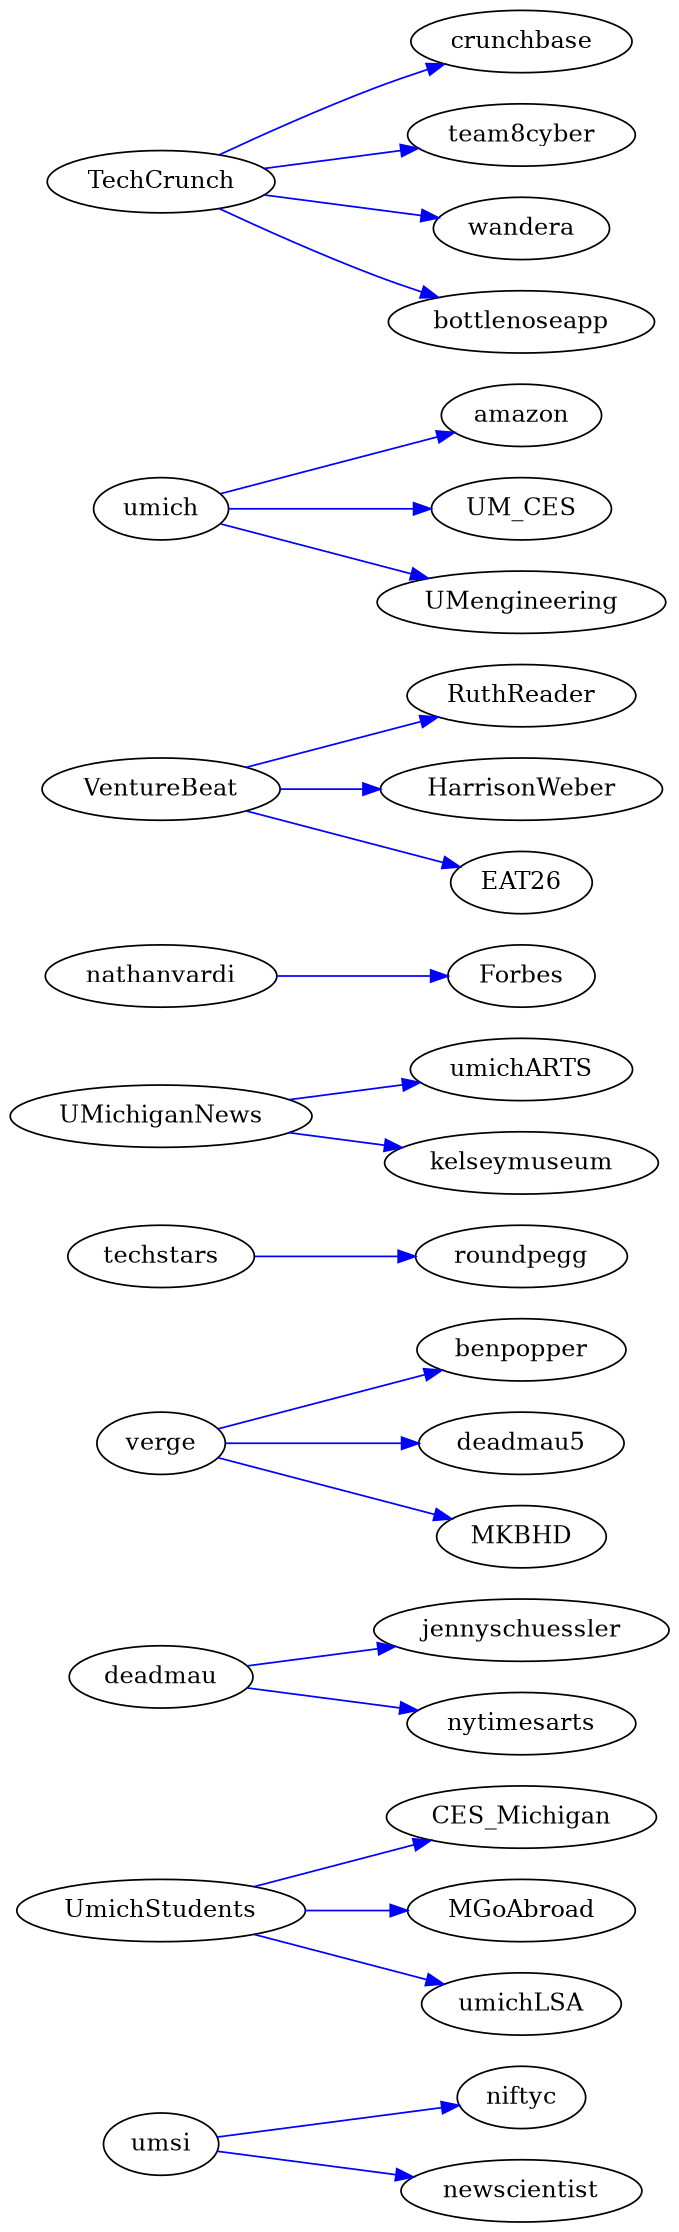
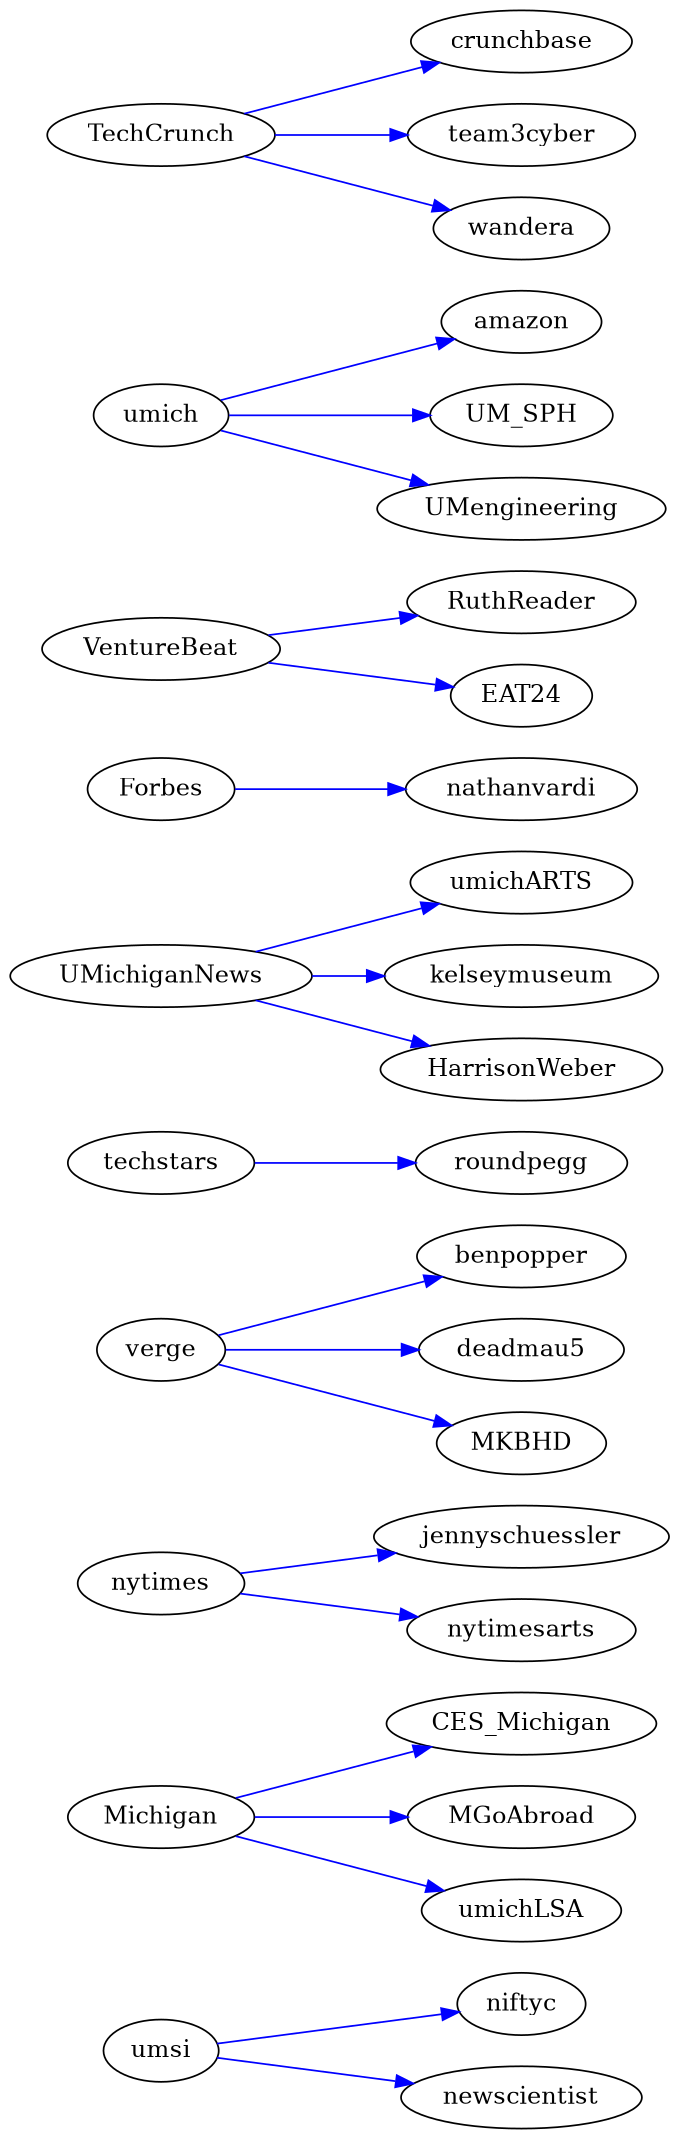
(521, 135) -> (521, 135)
(521, 322) -> none
(521, 509) -> (521, 415)
(322, 789) -> (334, 1021)
(521, 883) -> (521, 696)
(354, 976) -> (312, 789)
(161, 1677) -> (161, 1583)
(161, 1911) -> (161, 1817)
